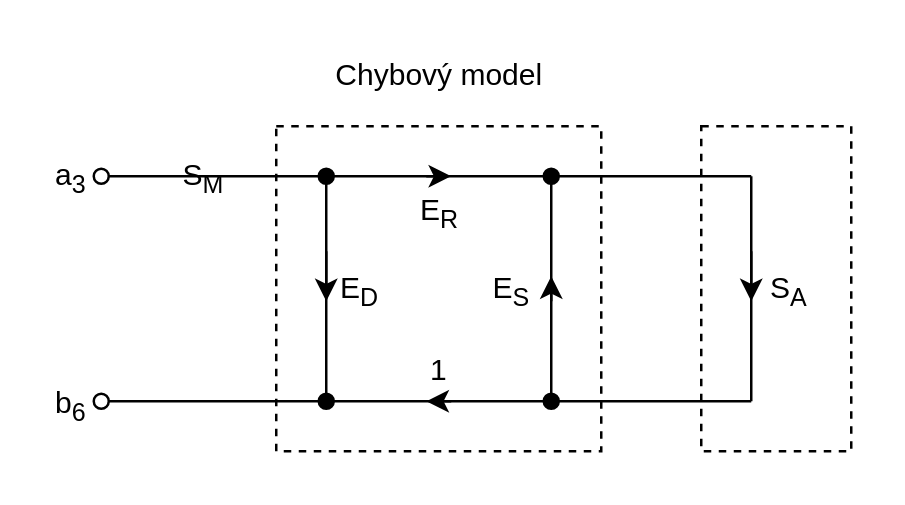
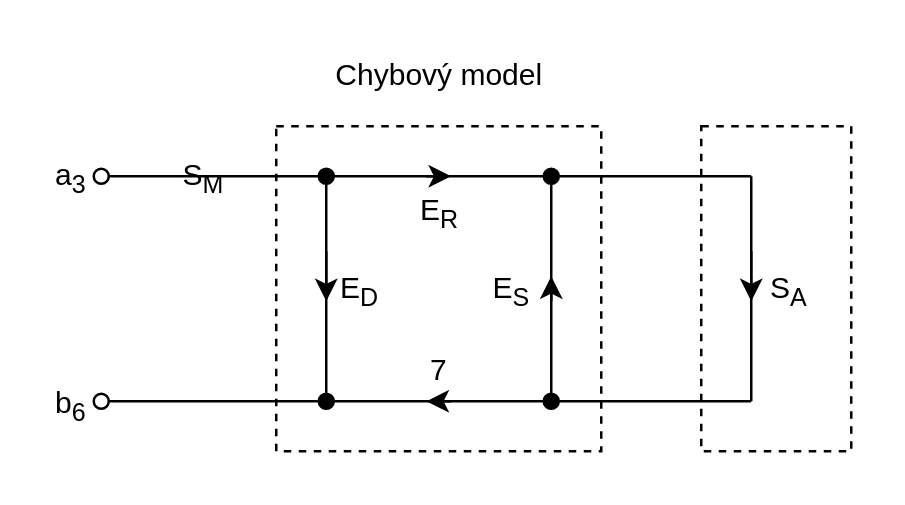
(440, 372) -> (440, 372)
